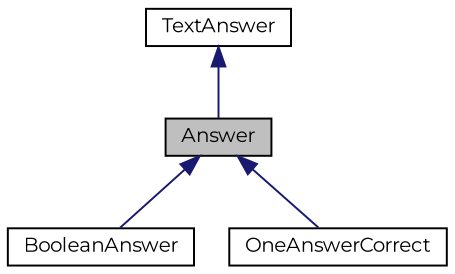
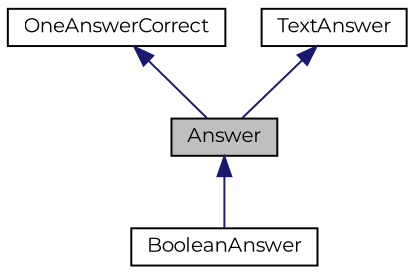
(286, 199) -> (178, 89)
